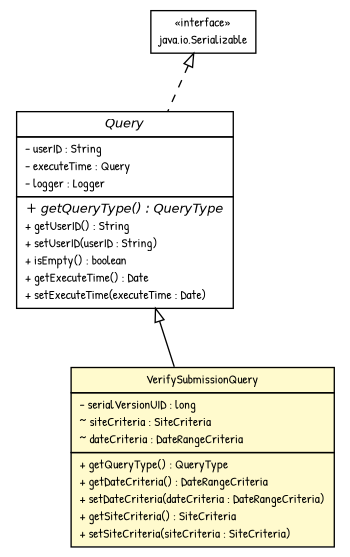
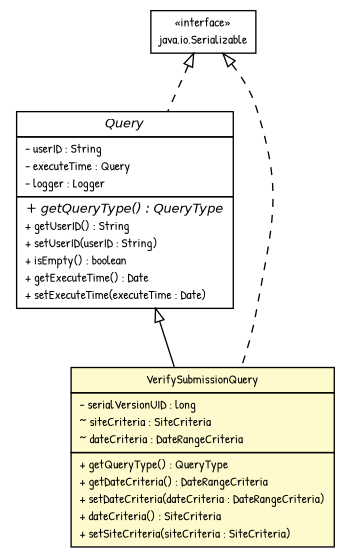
none -> (272, 213)
(158, 516) -> (151, 516)
